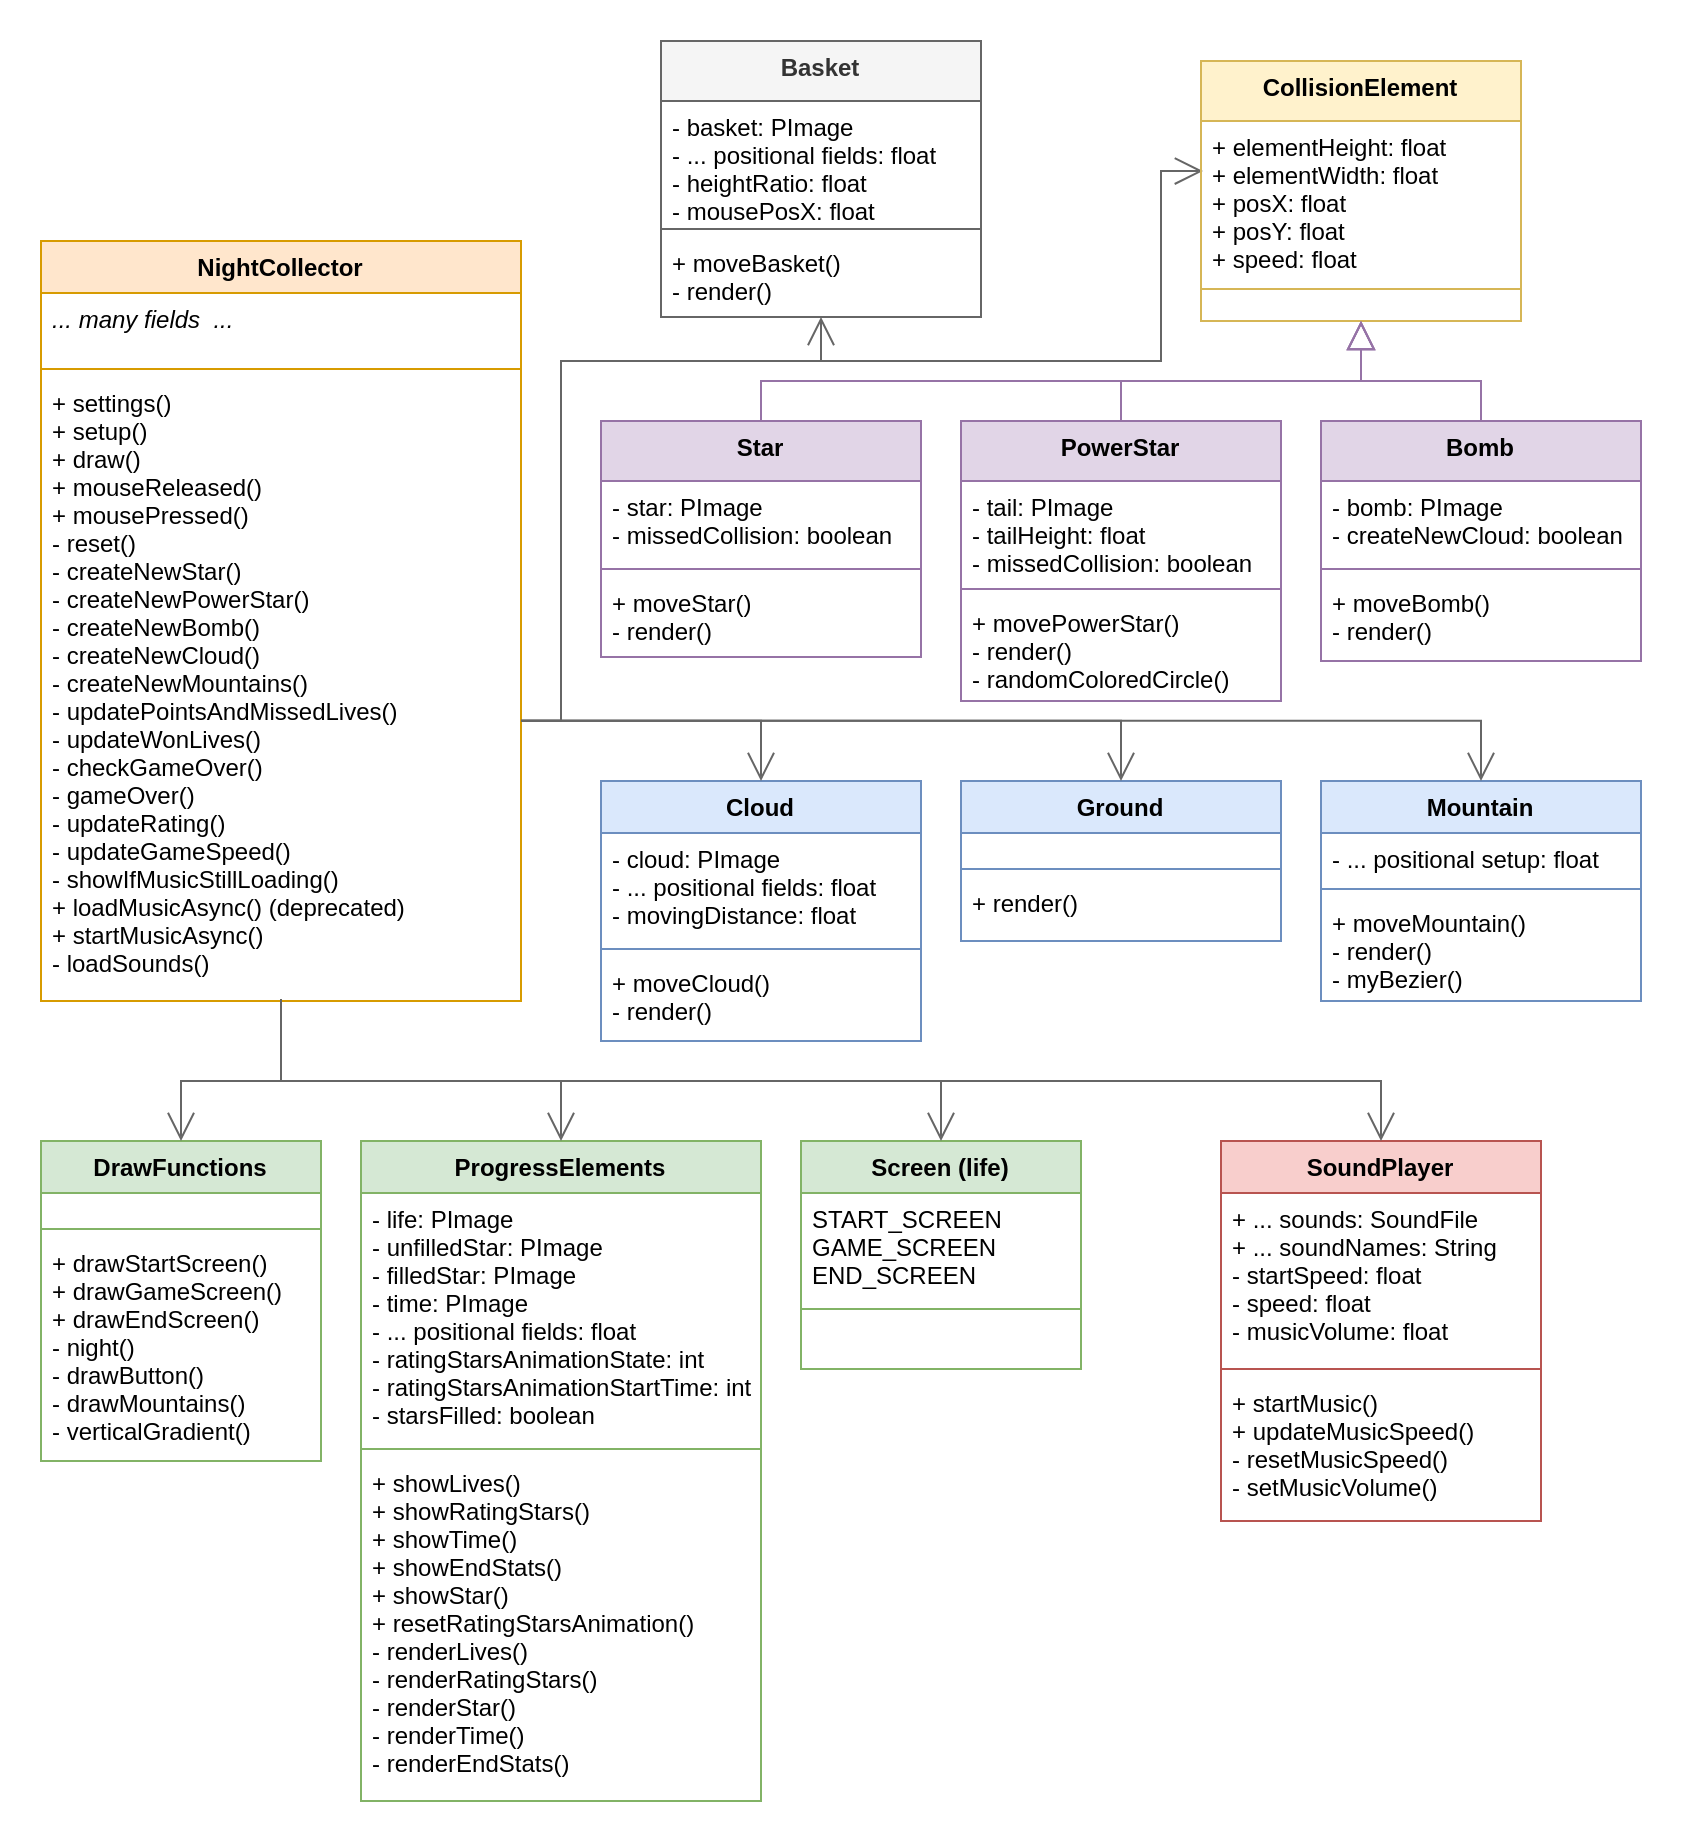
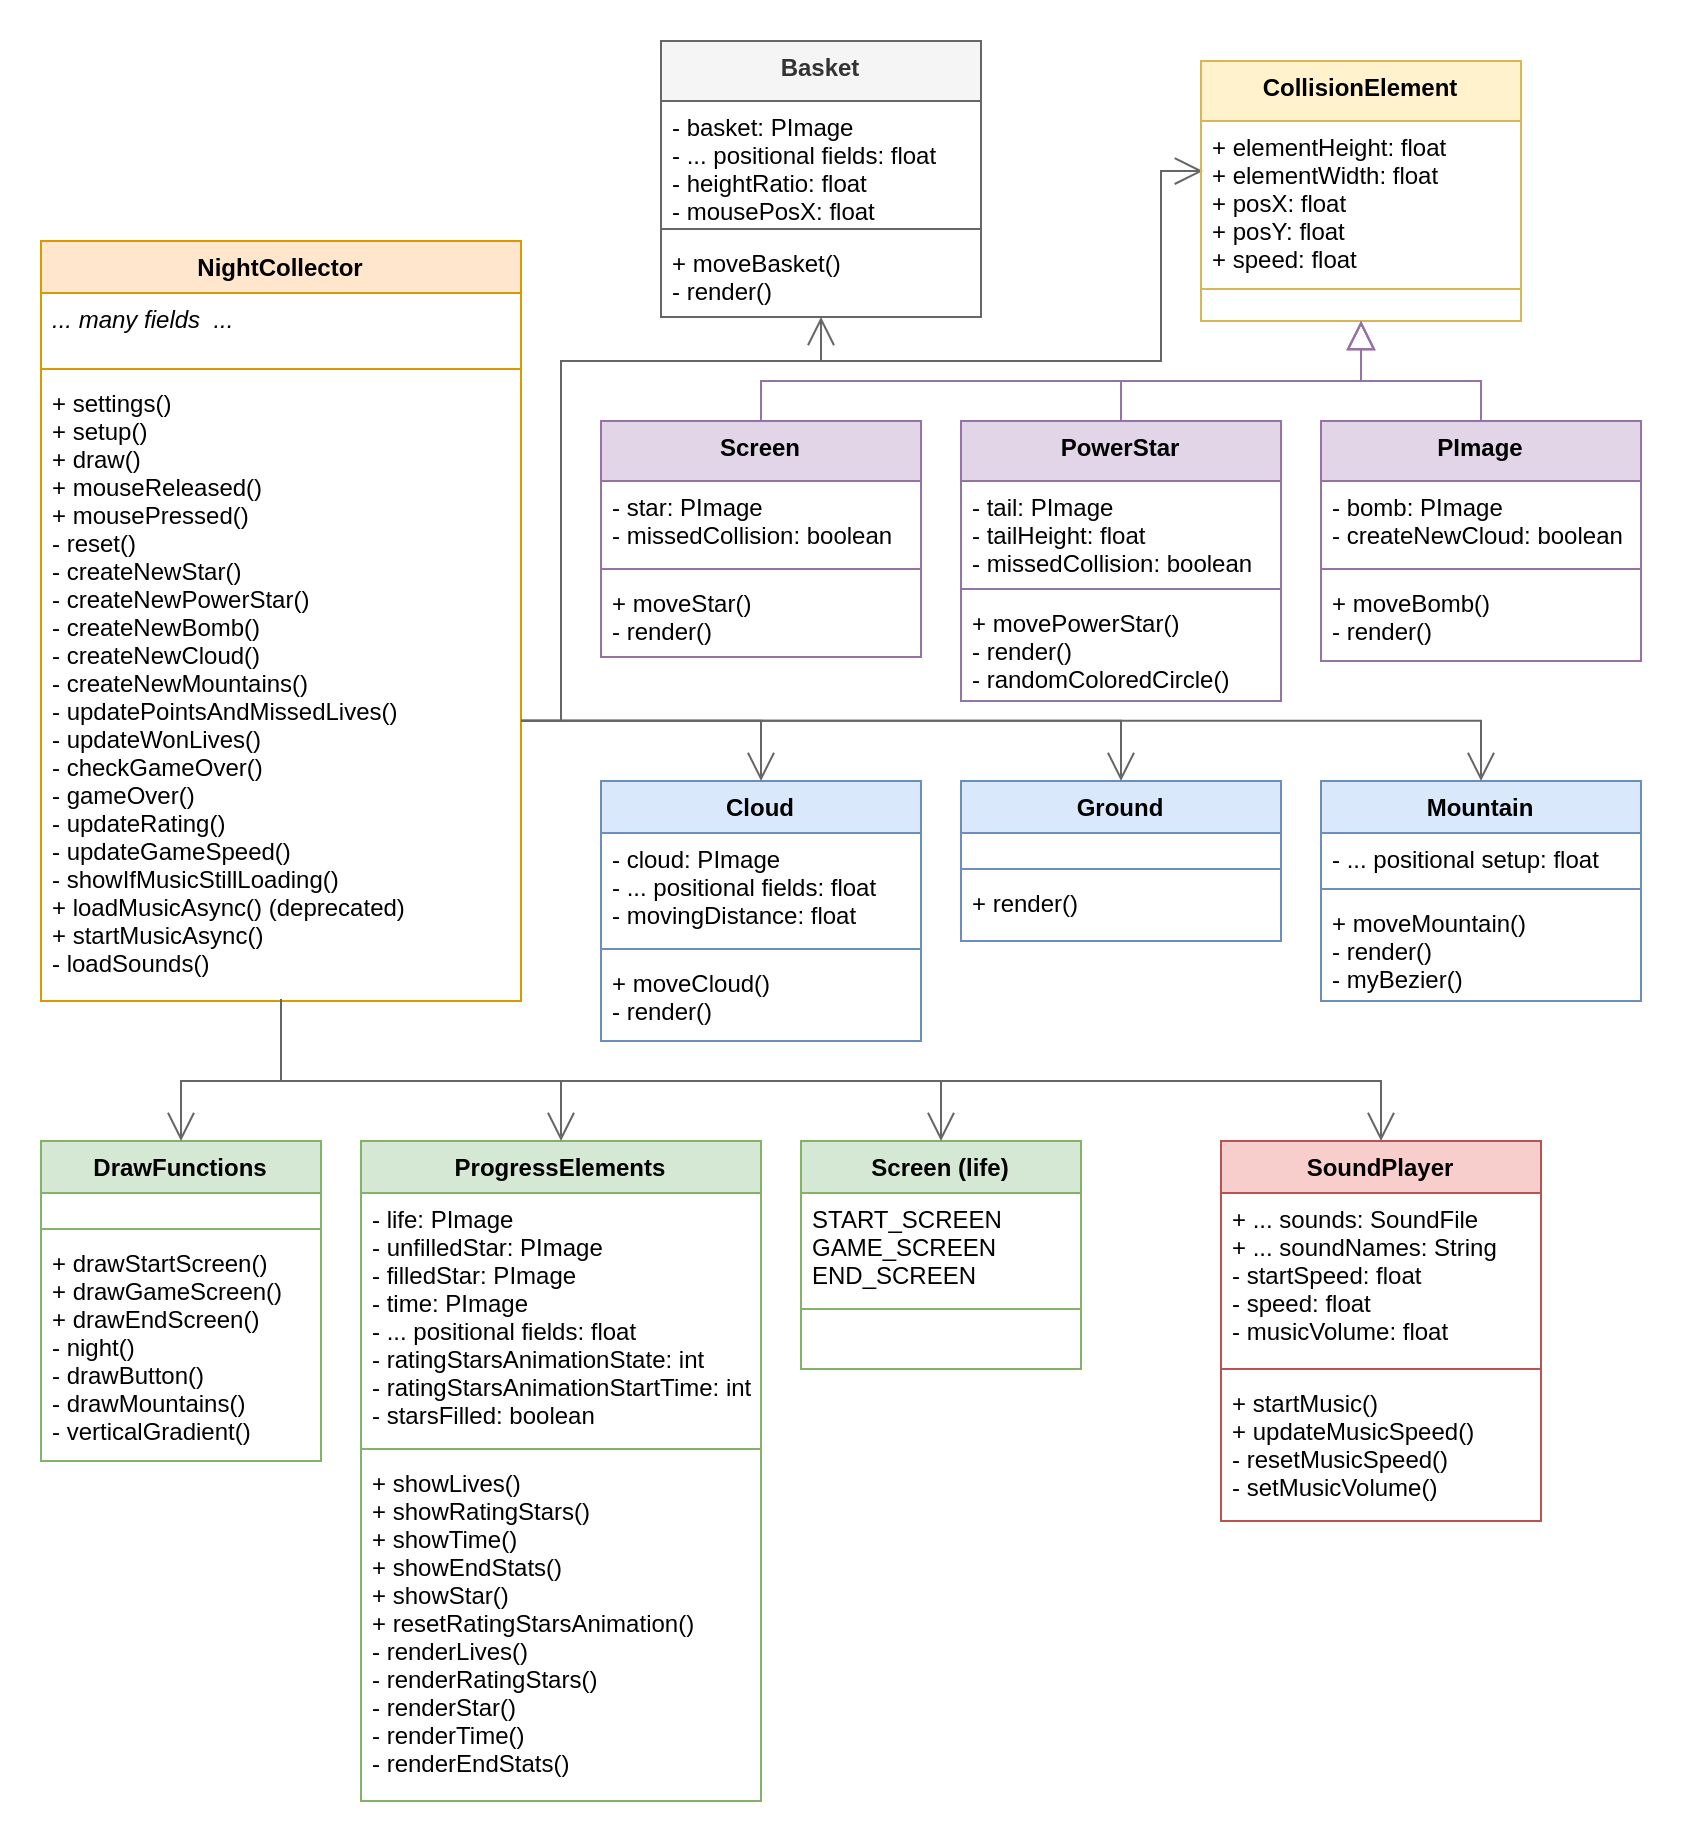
(760, 448) -> (760, 448)
(1480, 448) -> (1480, 448)
